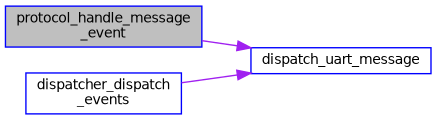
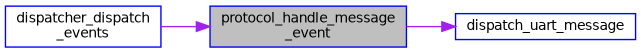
(209, 79) -> (179, 27)
